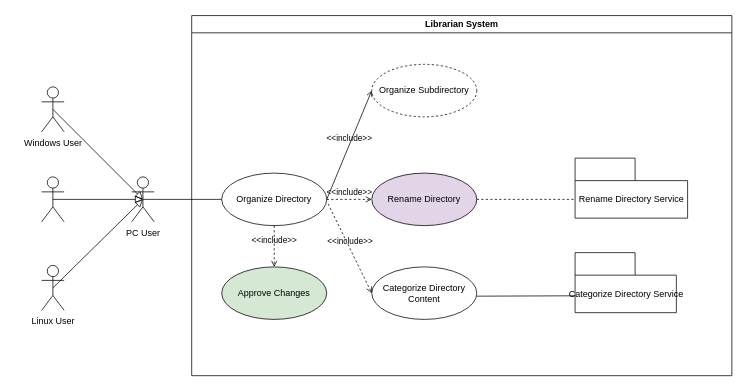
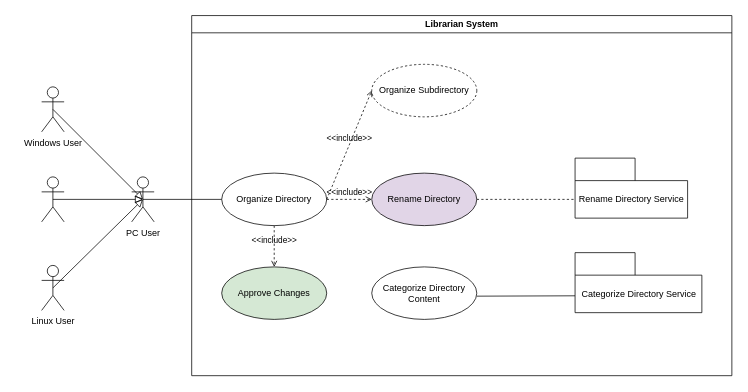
(349, 146) -> (349, 146)
(349, 247) -> none
(626, 282) -> (638, 282)
